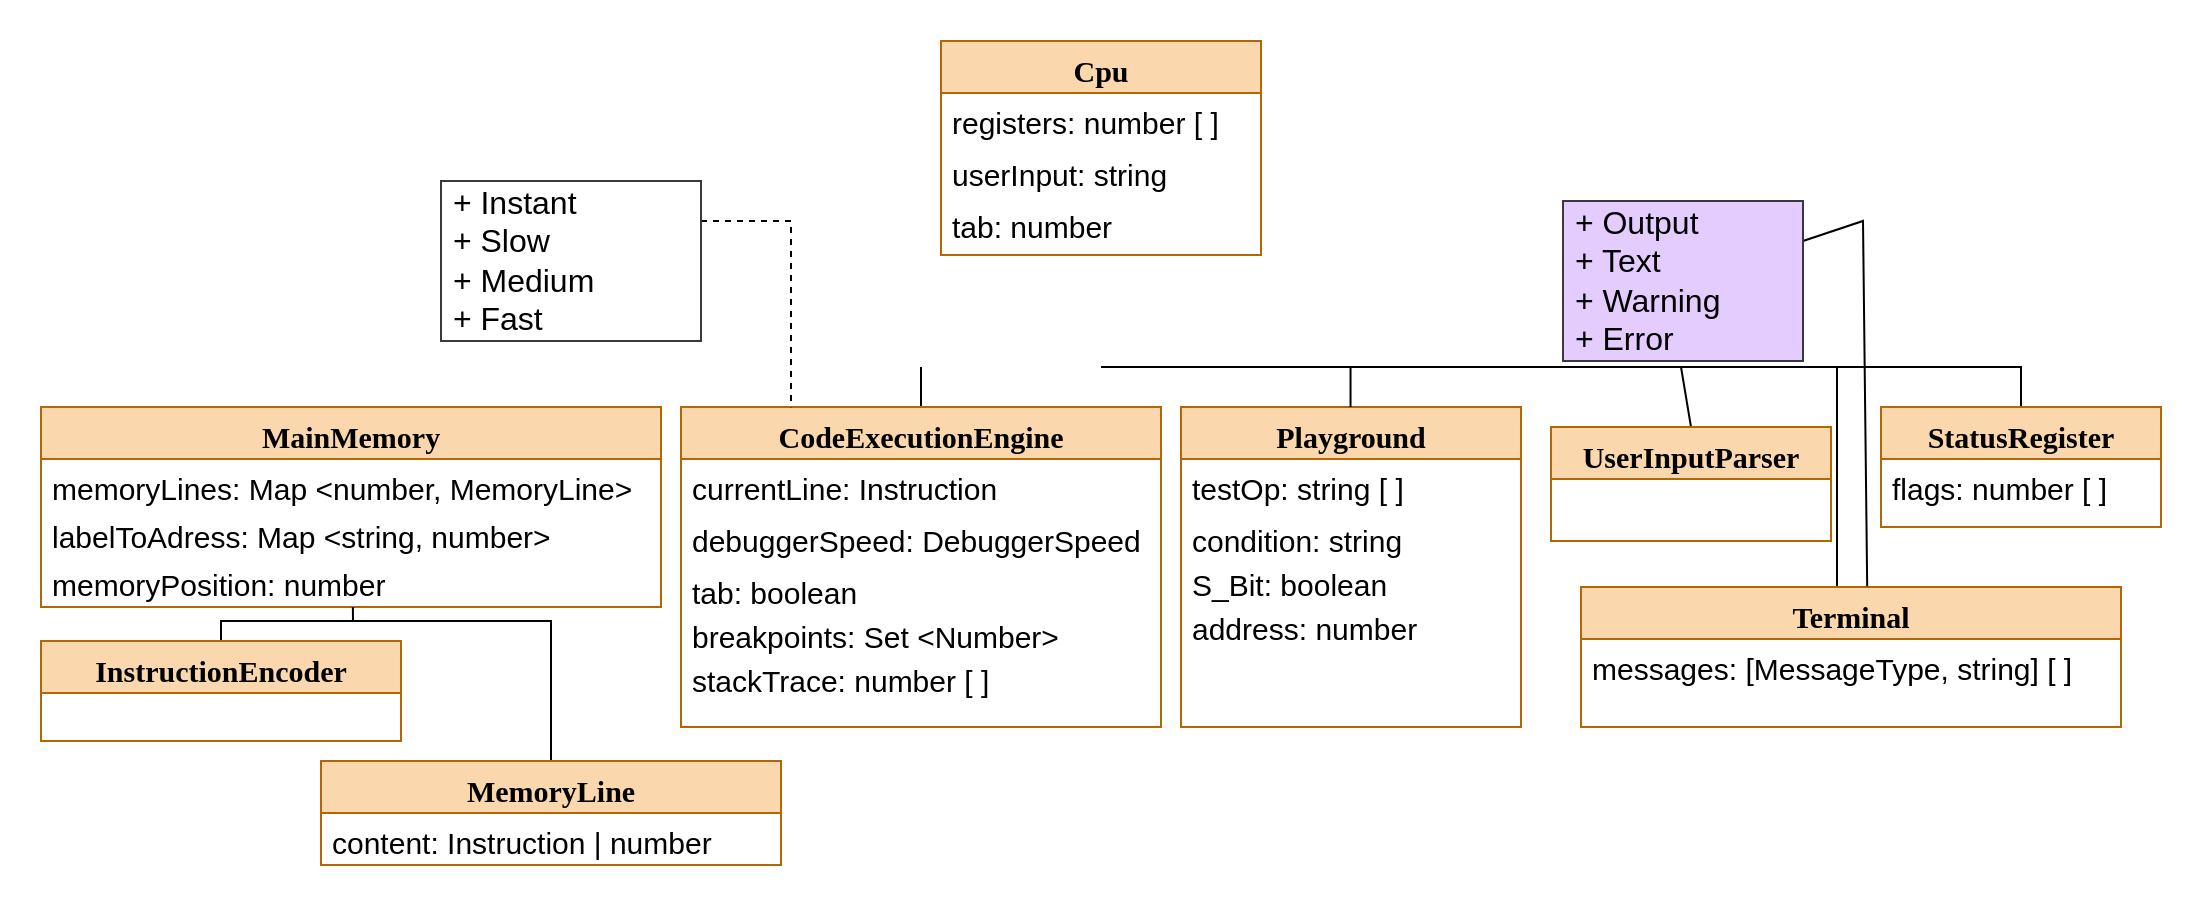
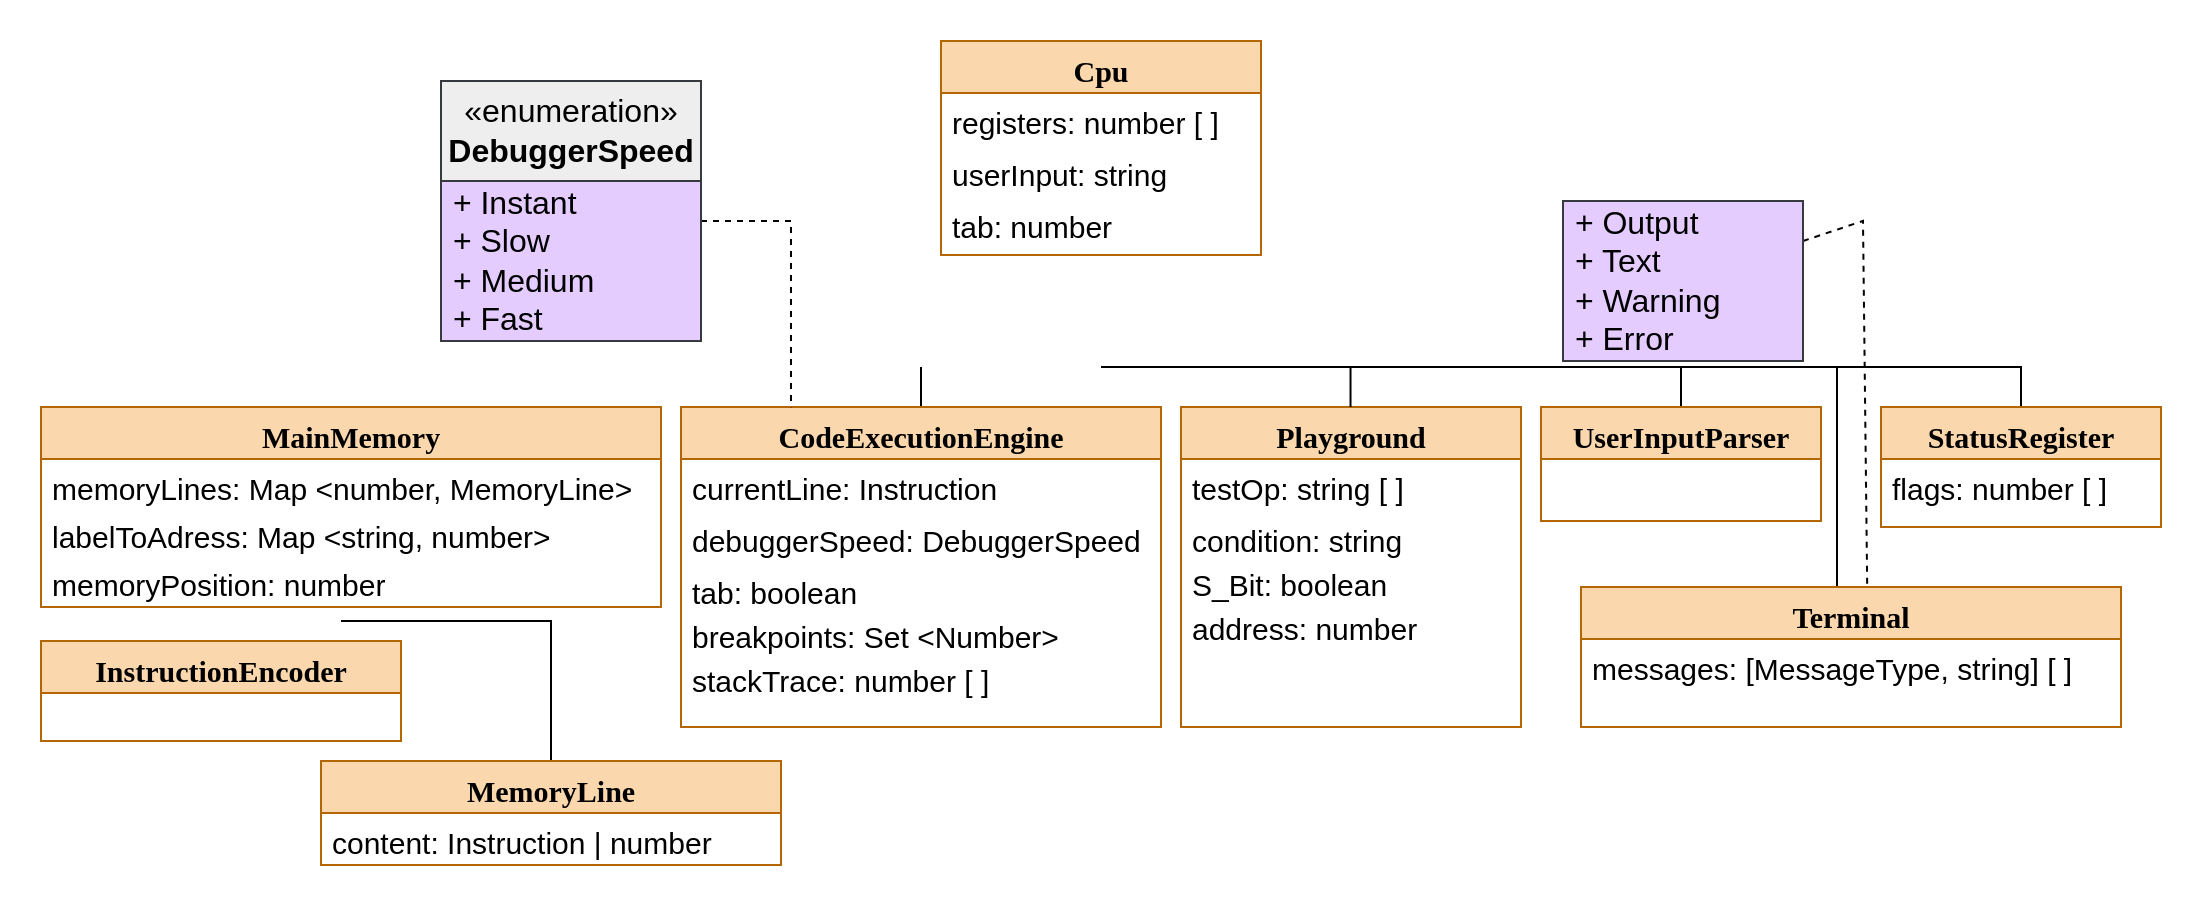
none -> (571, 131)
(571, 261) -> (571, 261)
(1865, 373) -> (1865, 373)
(1691, 484) -> (1681, 464)
(270, 621) -> none
